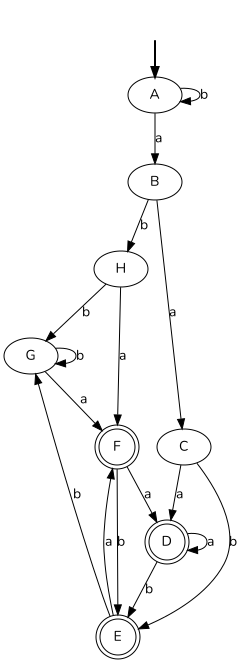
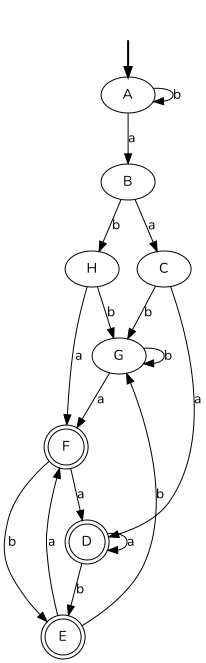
(226, 559) -> (144, 308)
